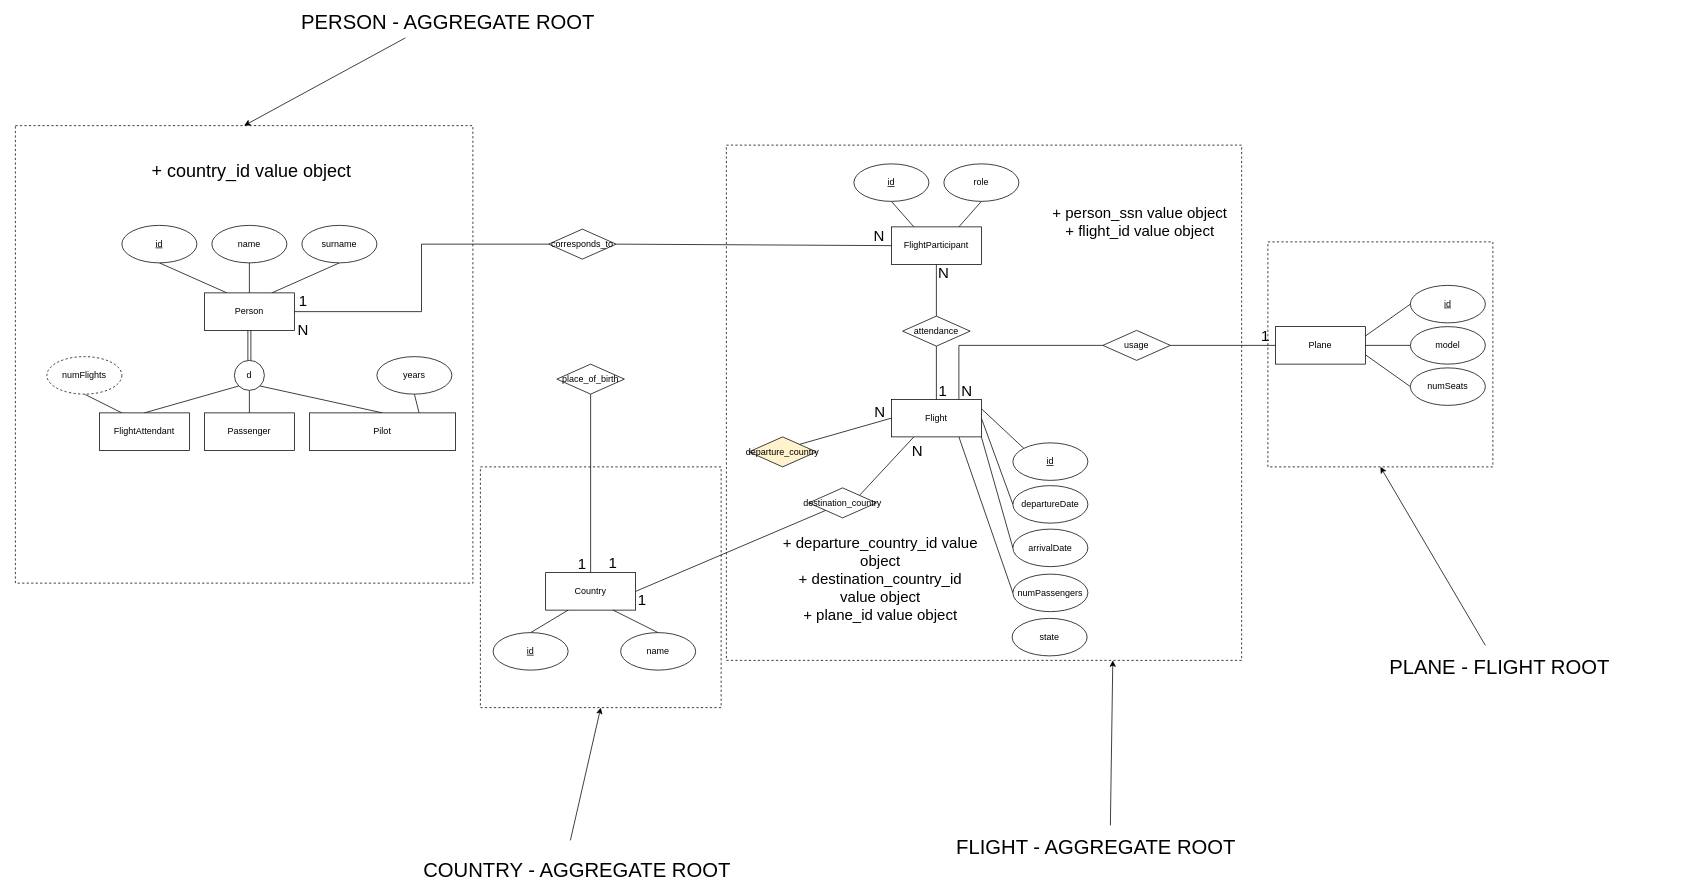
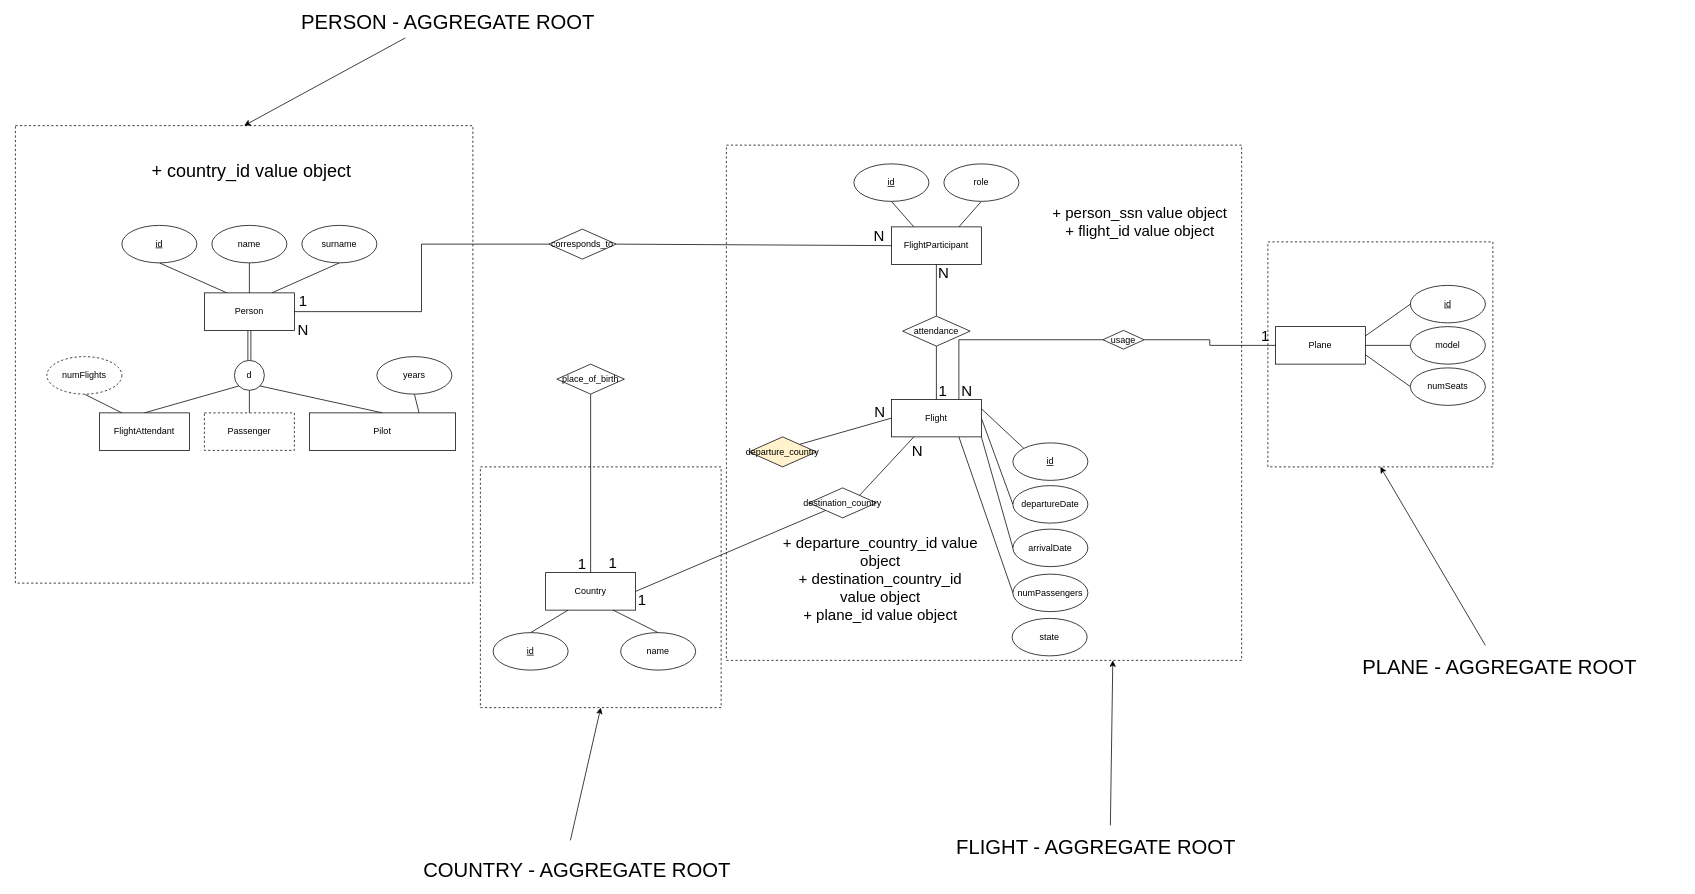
(1137, 345) -> (1124, 340)
(249, 432) -> (249, 432)
(1500, 668) -> (1500, 668)
